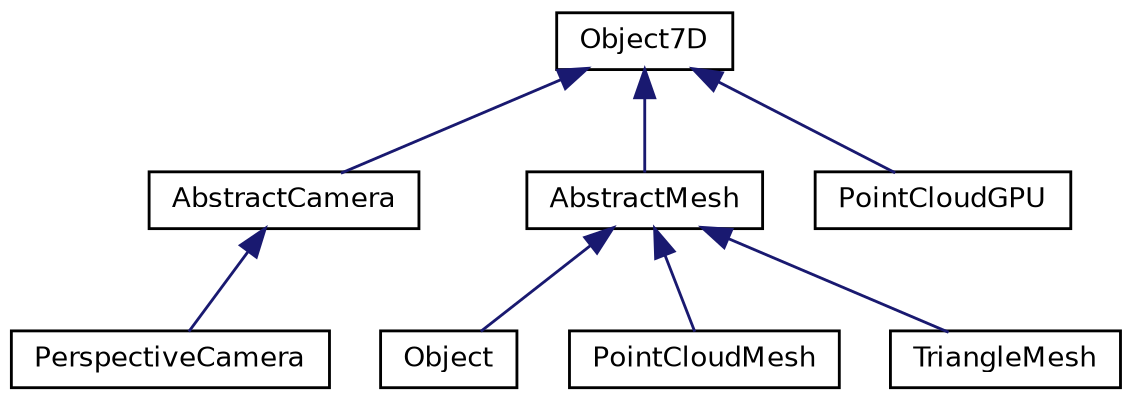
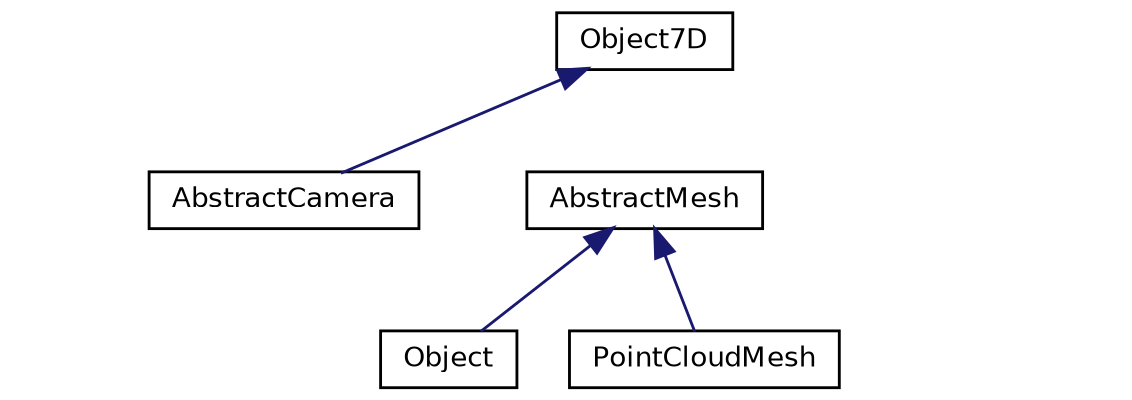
(645, 136) -> none
(943, 200) -> none
(170, 359) -> none
(1005, 359) -> none
